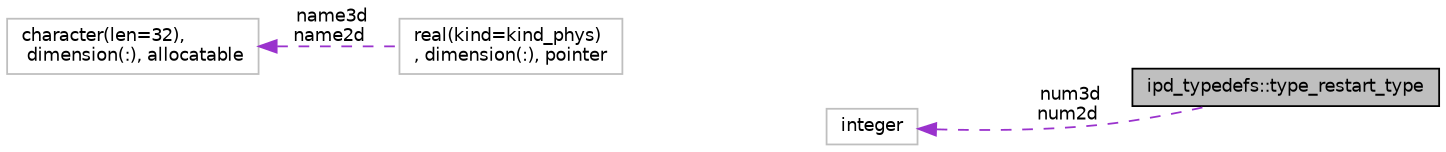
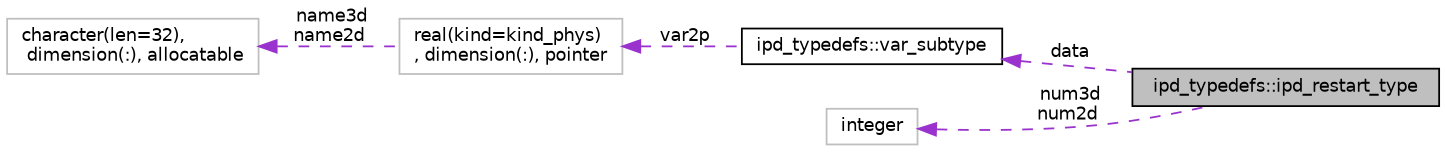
none -> (872, 46)
(1286, 87) -> (1286, 87)
